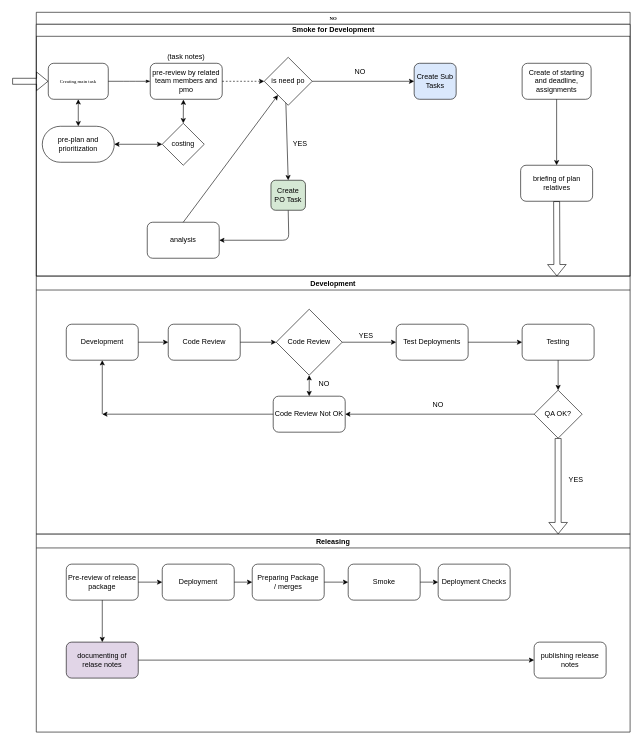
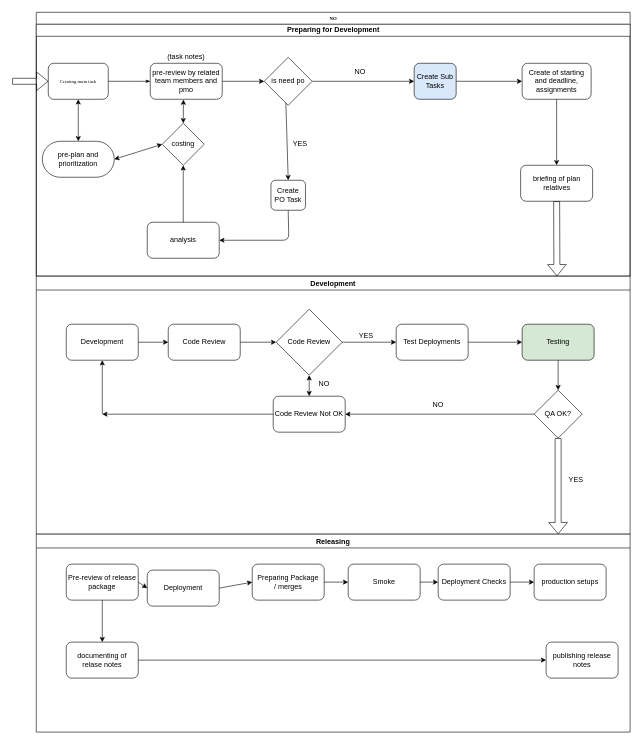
(334, 30) -> (334, 30)
(240, 81) -> (240, 81)
none -> (516, 81)
(78, 144) -> (78, 159)
(230, 160) -> (183, 220)
(288, 195) -> (288, 195)
(558, 342) -> (558, 342)
(198, 582) -> (183, 588)
none -> (528, 582)
none -> (570, 582)
(102, 660) -> (102, 660)
(570, 660) -> (582, 660)
